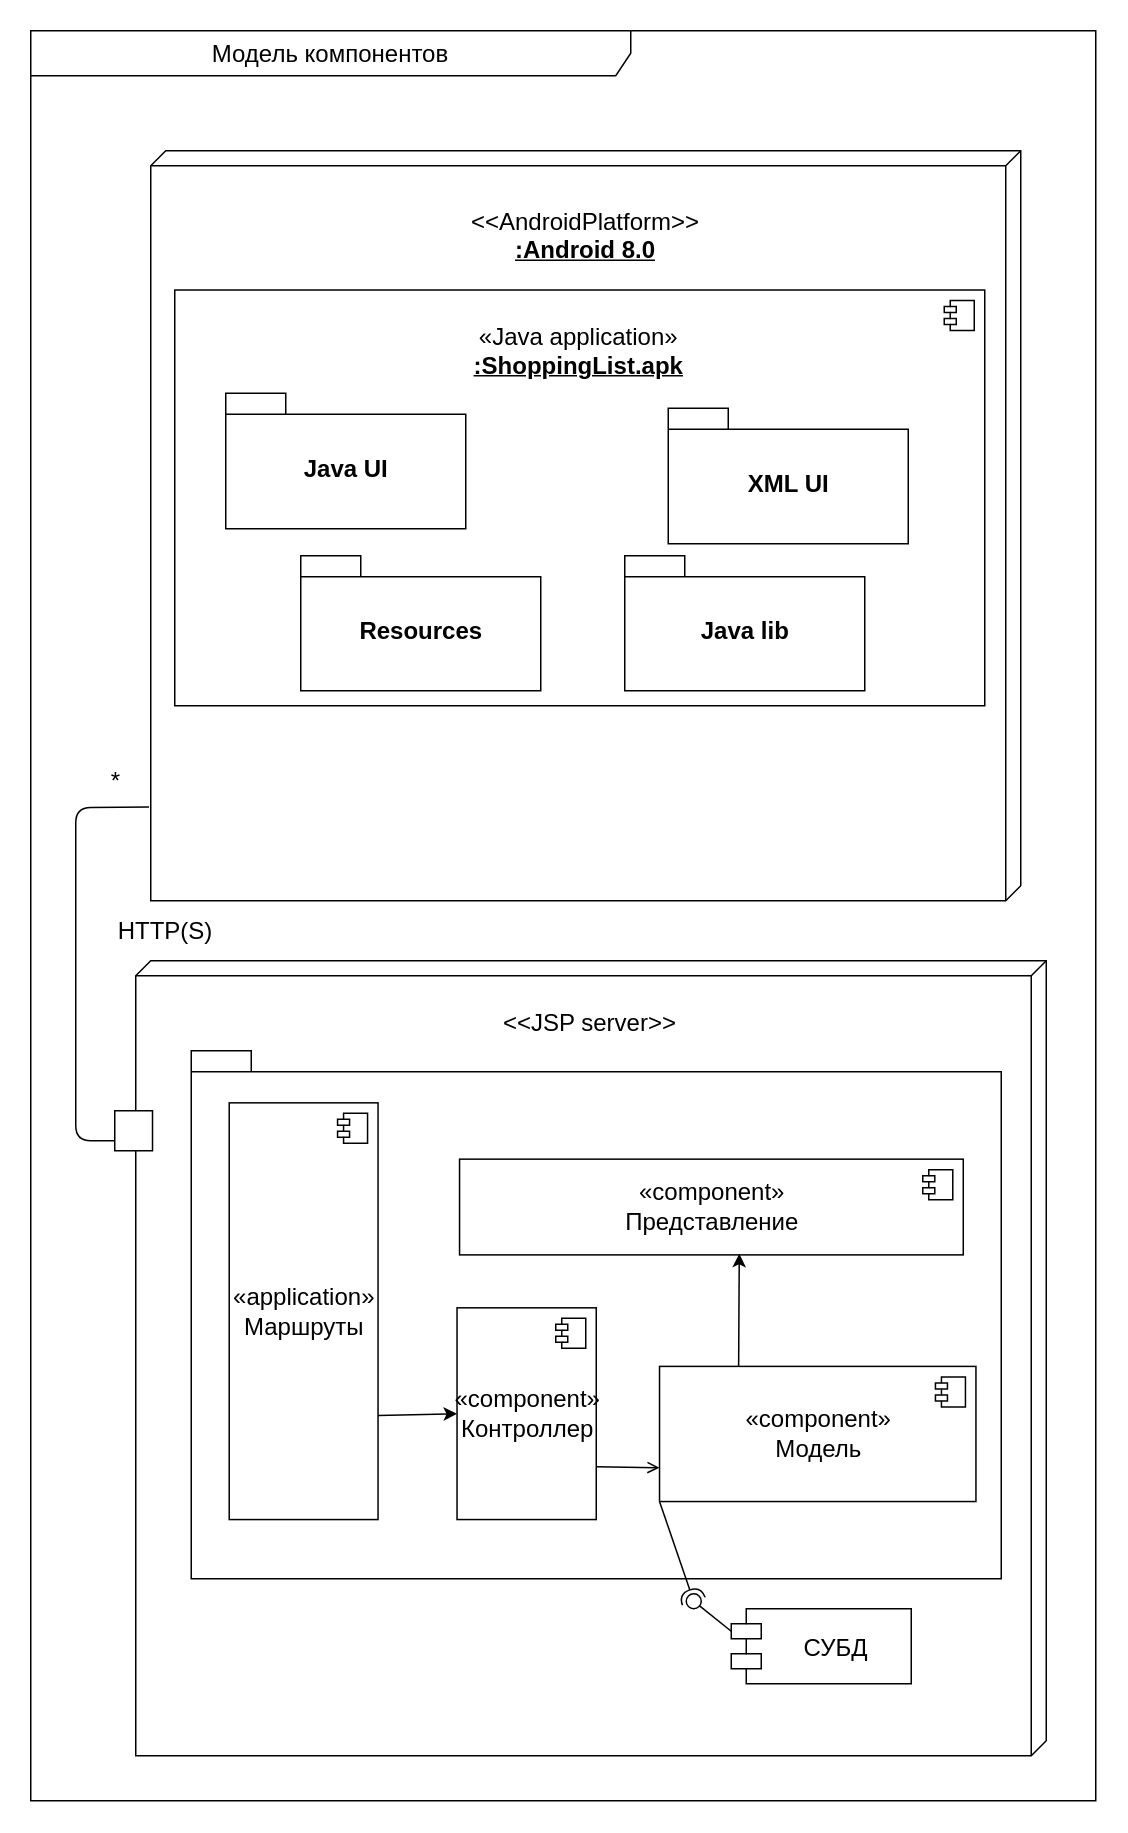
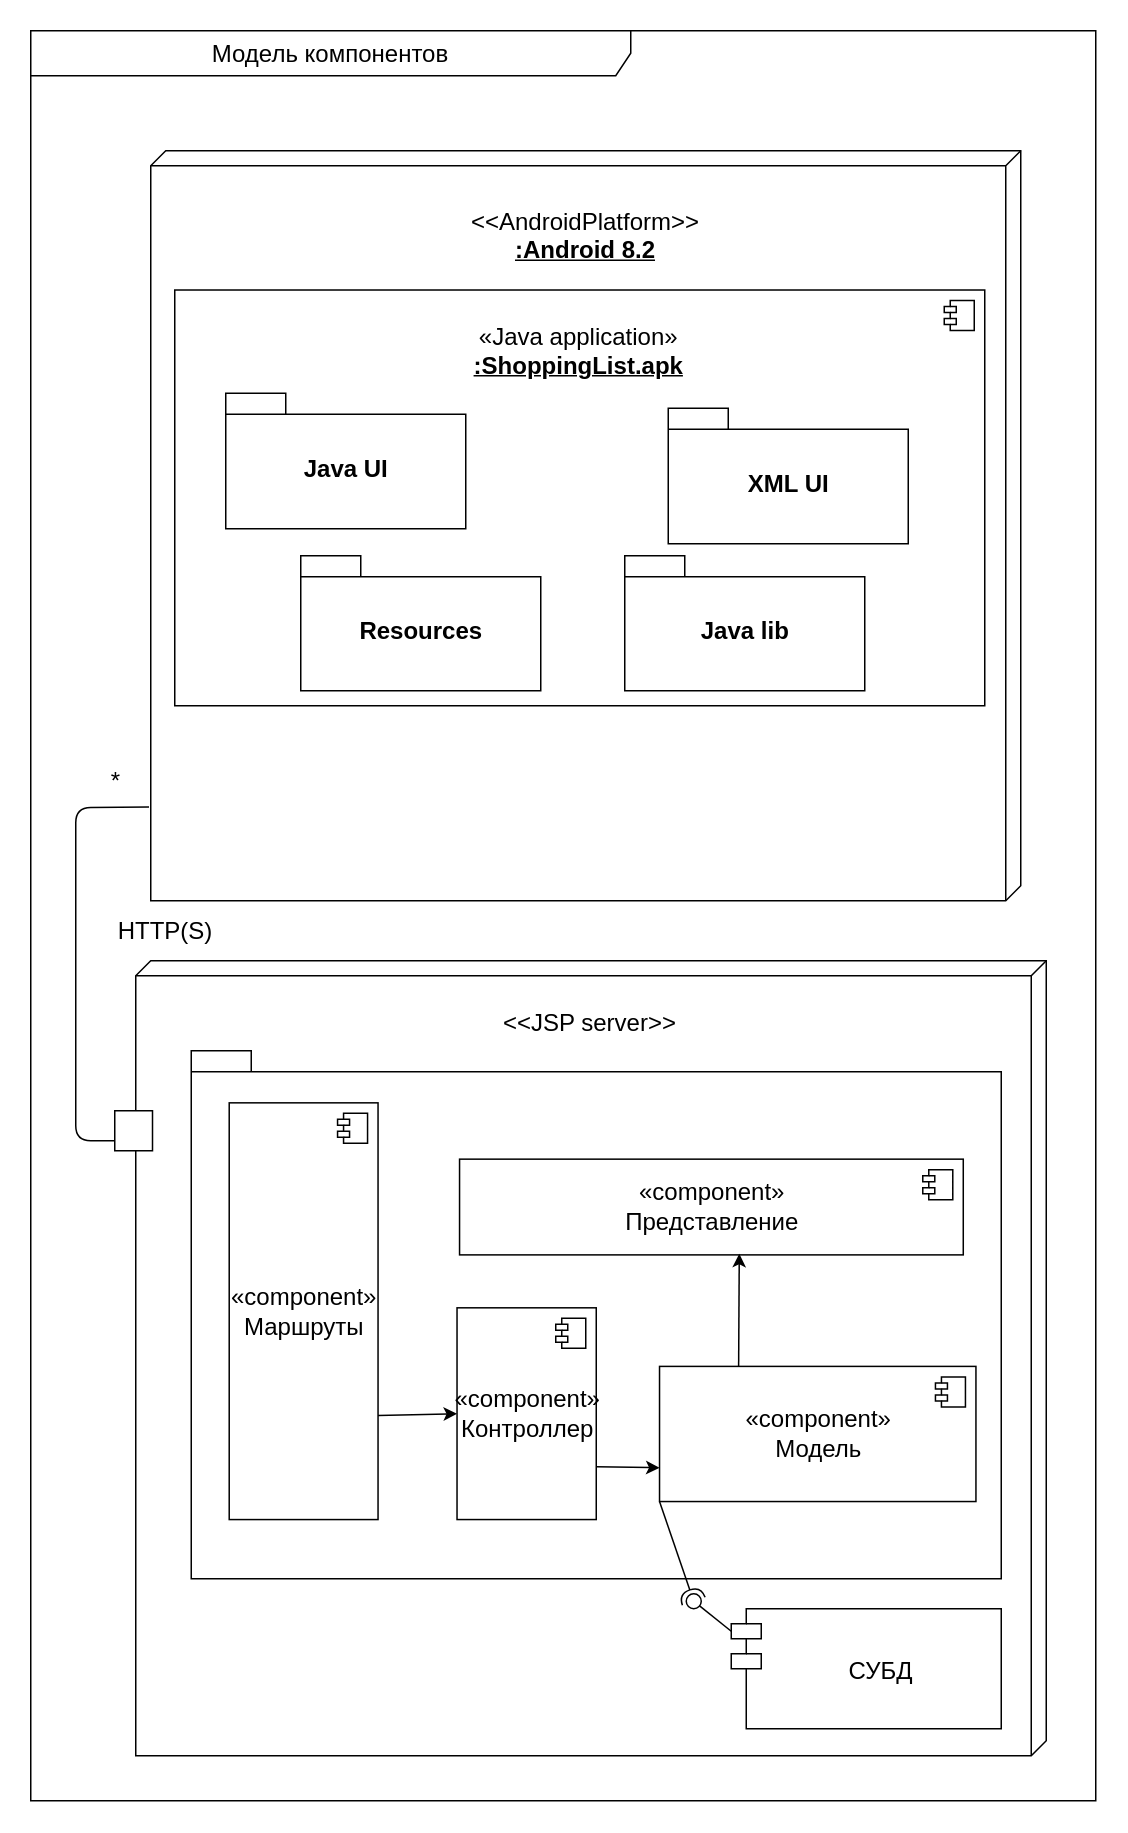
(586, 237) -> (586, 237)
(305, 1312) -> (305, 1312)
(650, 1468) -> (648, 1468)
(821, 1646) -> (866, 1669)
